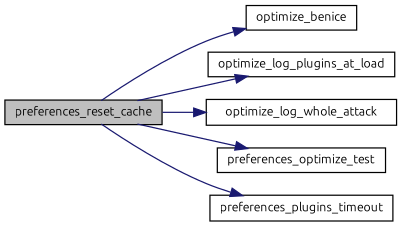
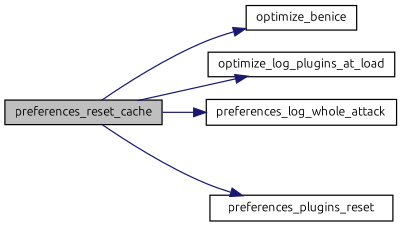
(301, 112) -> (301, 112)
(301, 160) -> none
(301, 208) -> (301, 208)
